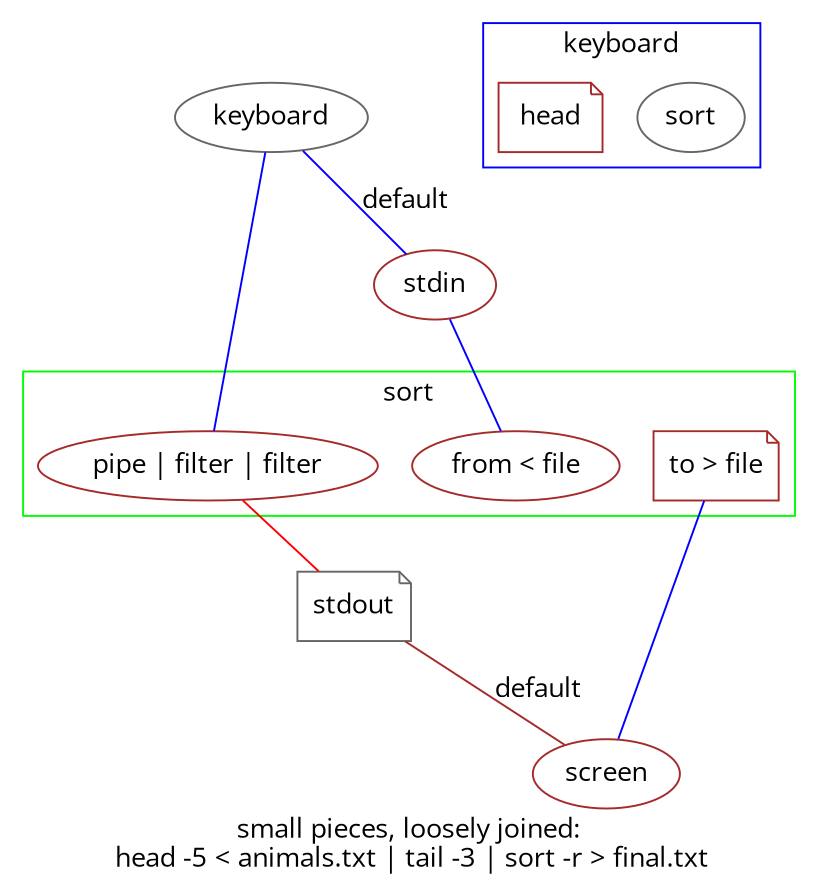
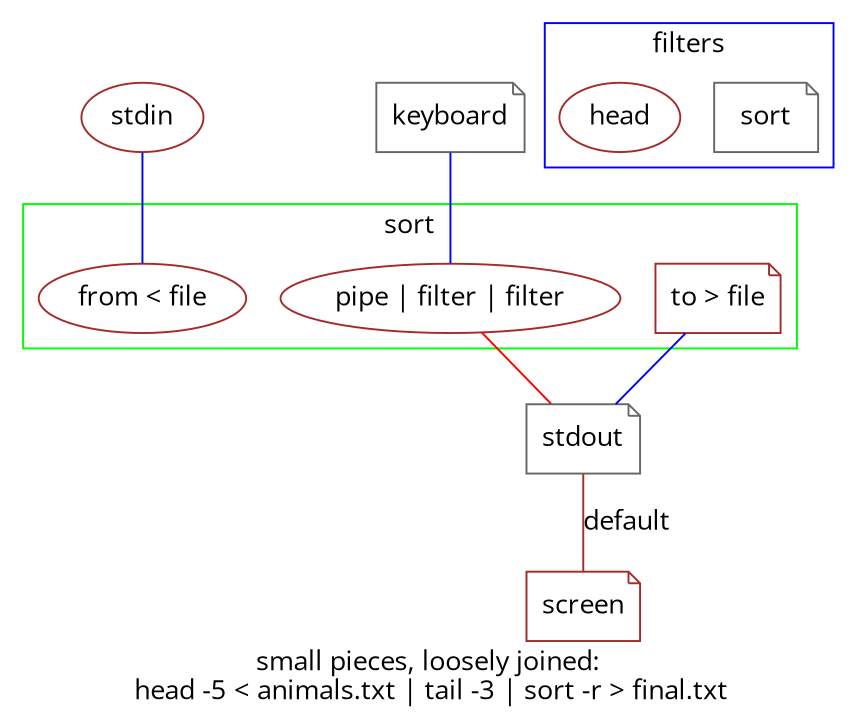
(622, 45) -> (689, 45)
(271, 117) -> (450, 117)
(551, 117) -> (620, 117)
(691, 117) -> (766, 117)
(355, 203) -> none
(661, 620) -> (650, 369)
(606, 774) -> (583, 606)
